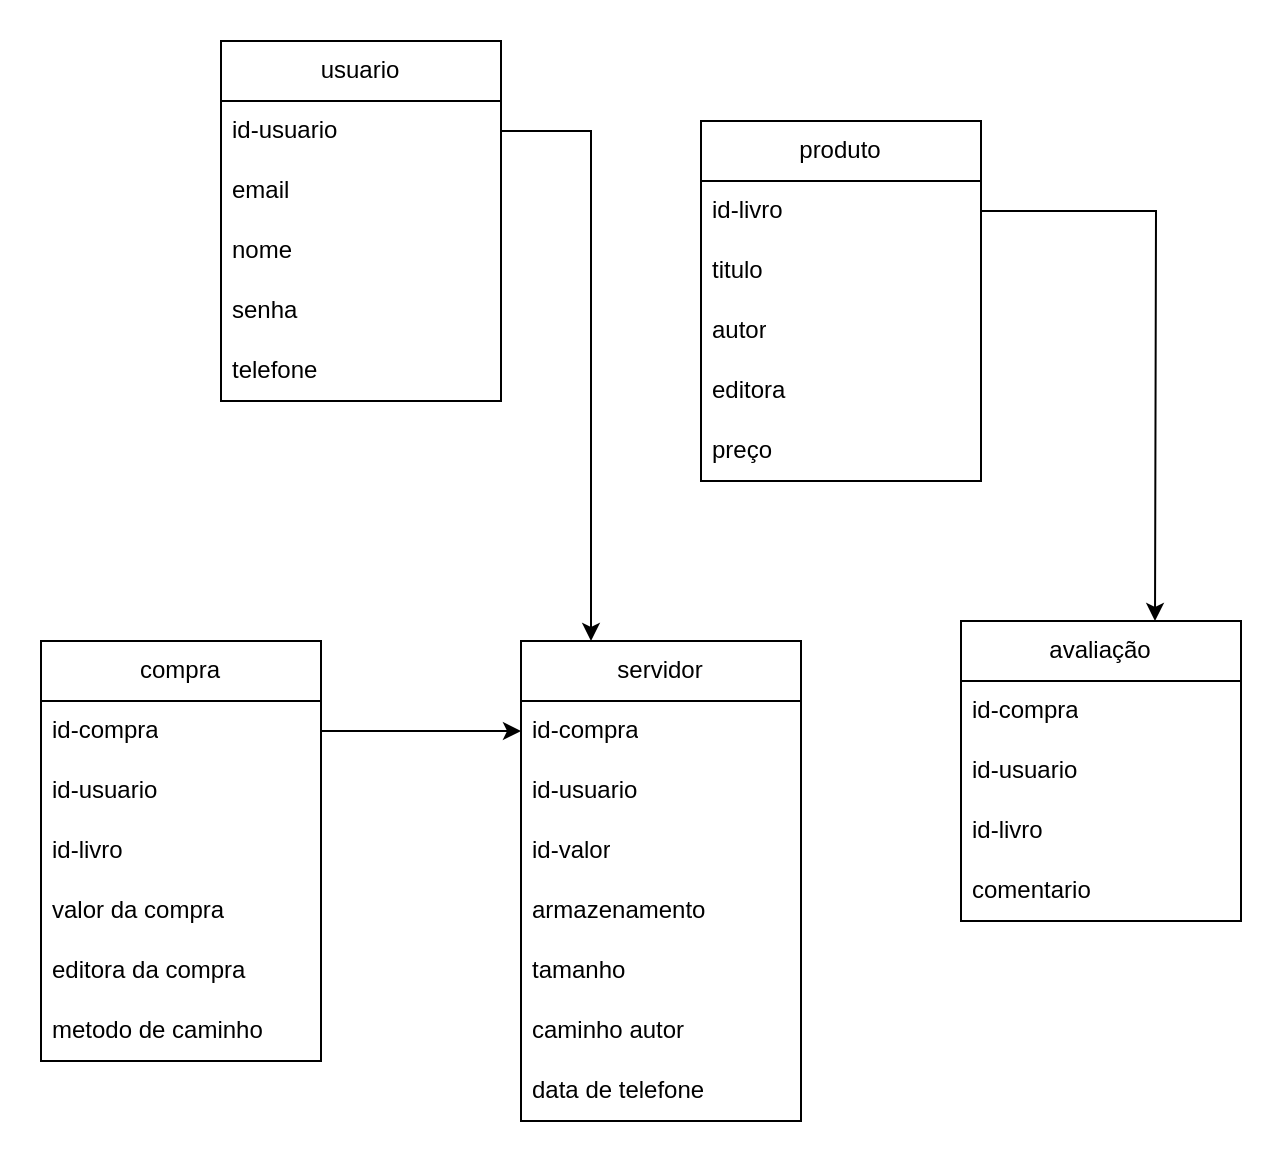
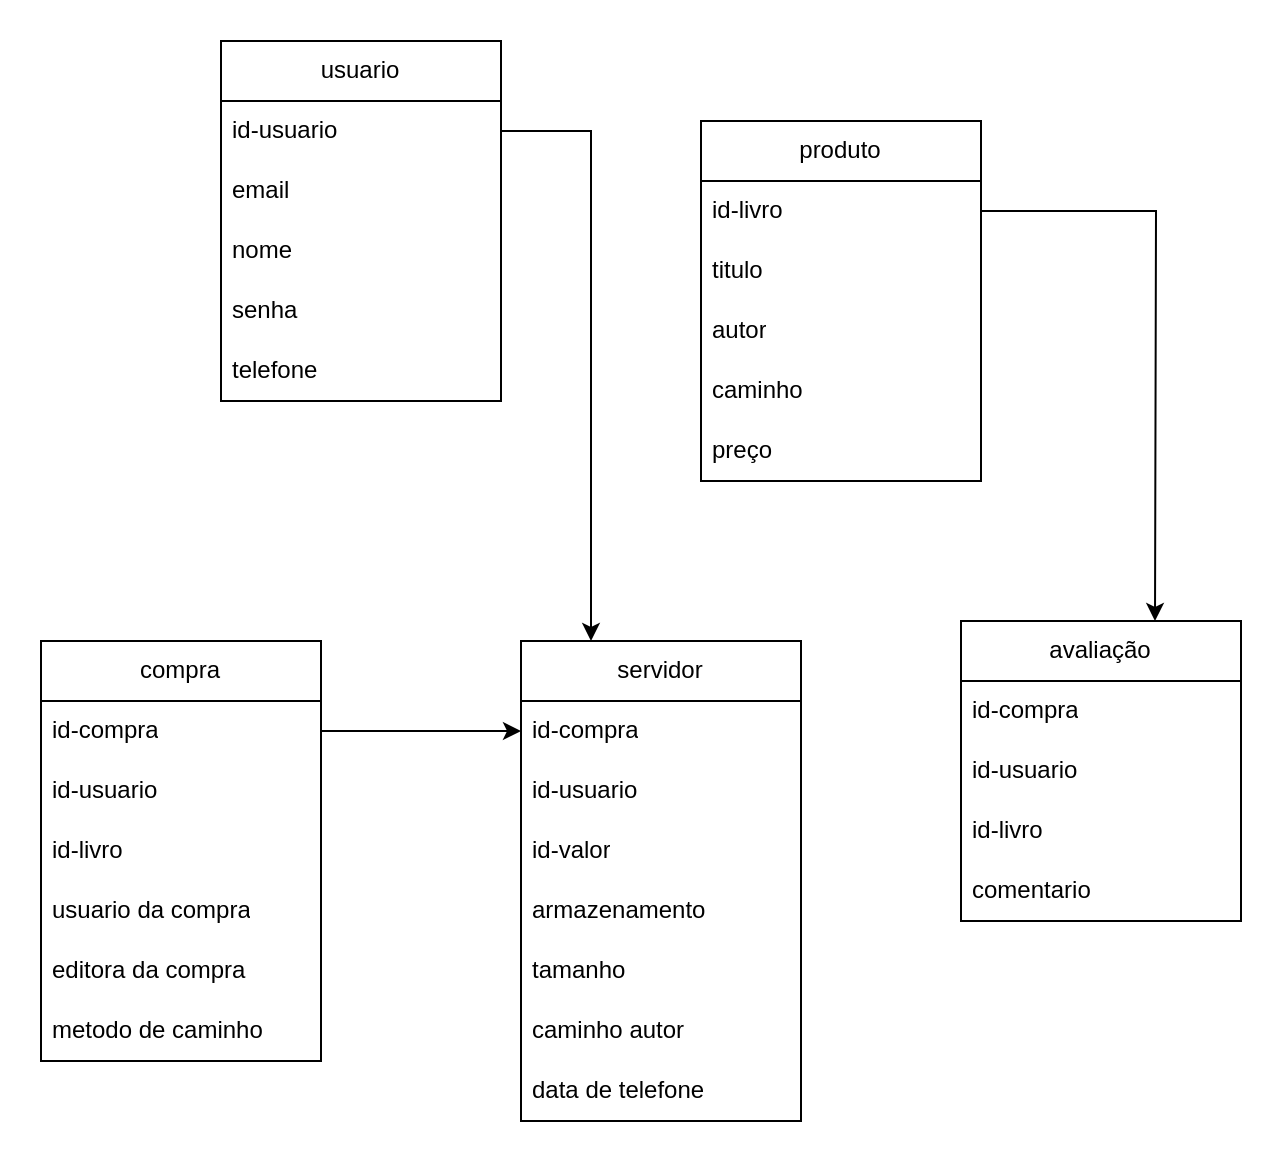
(757, 391) -> (757, 391)
(144, 911) -> (158, 911)
